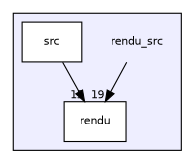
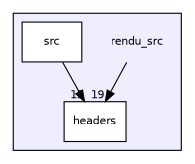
(95, 122) -> (95, 122)
